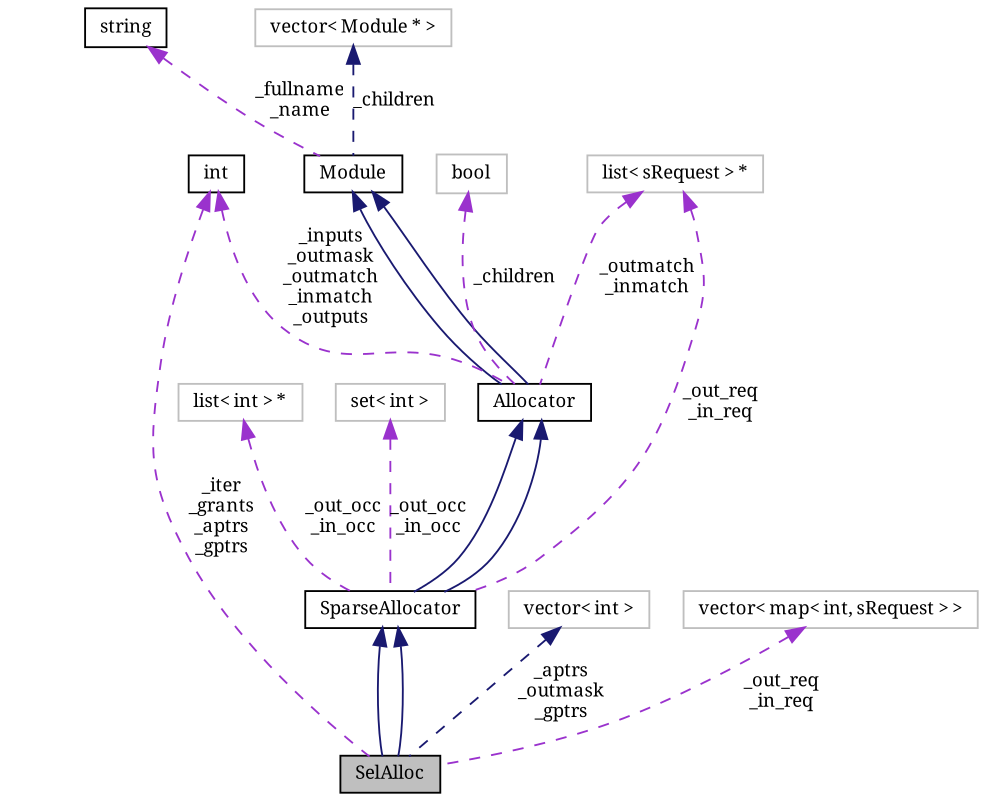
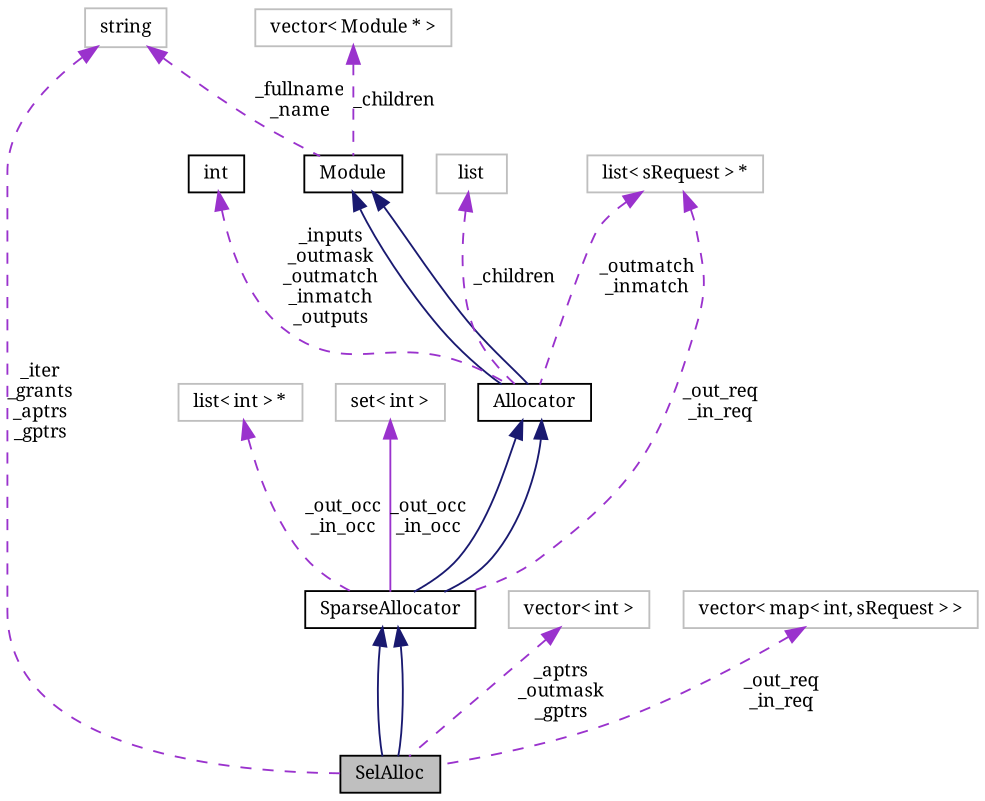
(126, 28) -> (126, 28)
(353, 110) -> (353, 110)
(472, 174) -> (472, 174)
(390, 515) -> (390, 515)
(169, 517) -> (7, 524)
(477, 698) -> (477, 698)
